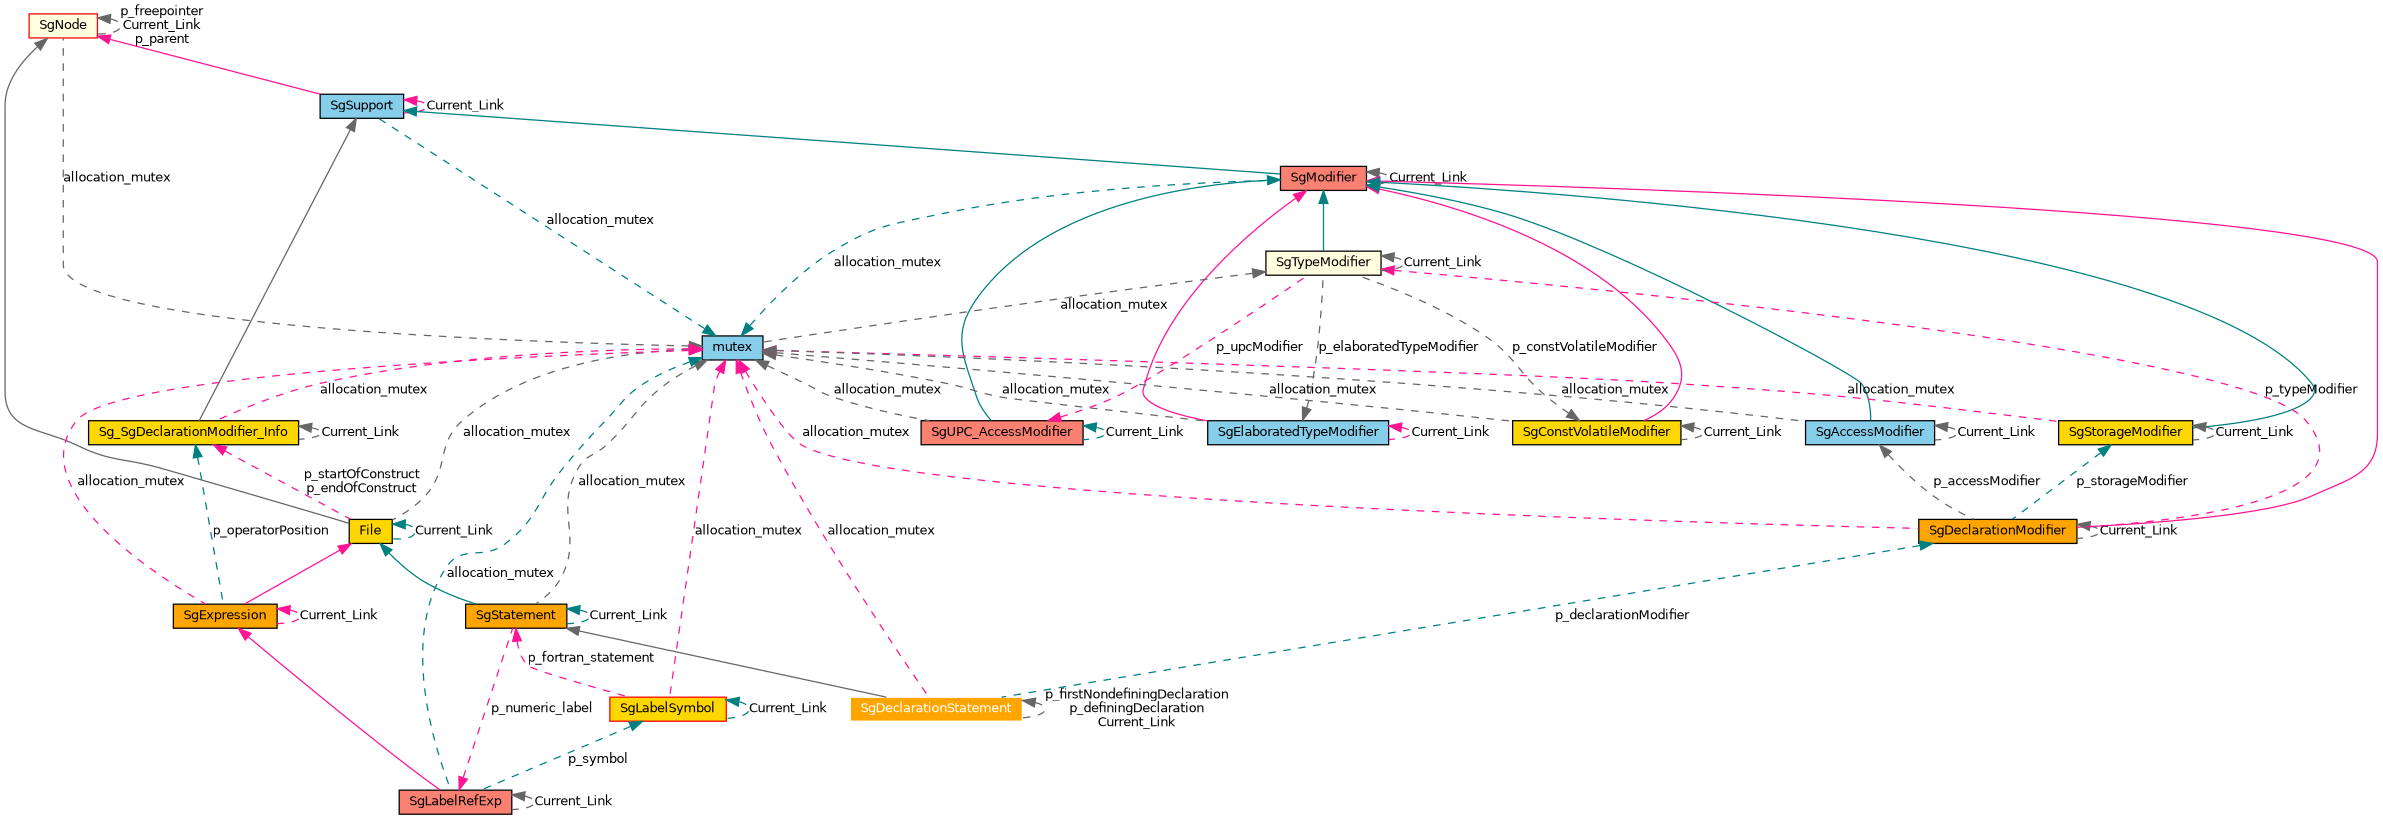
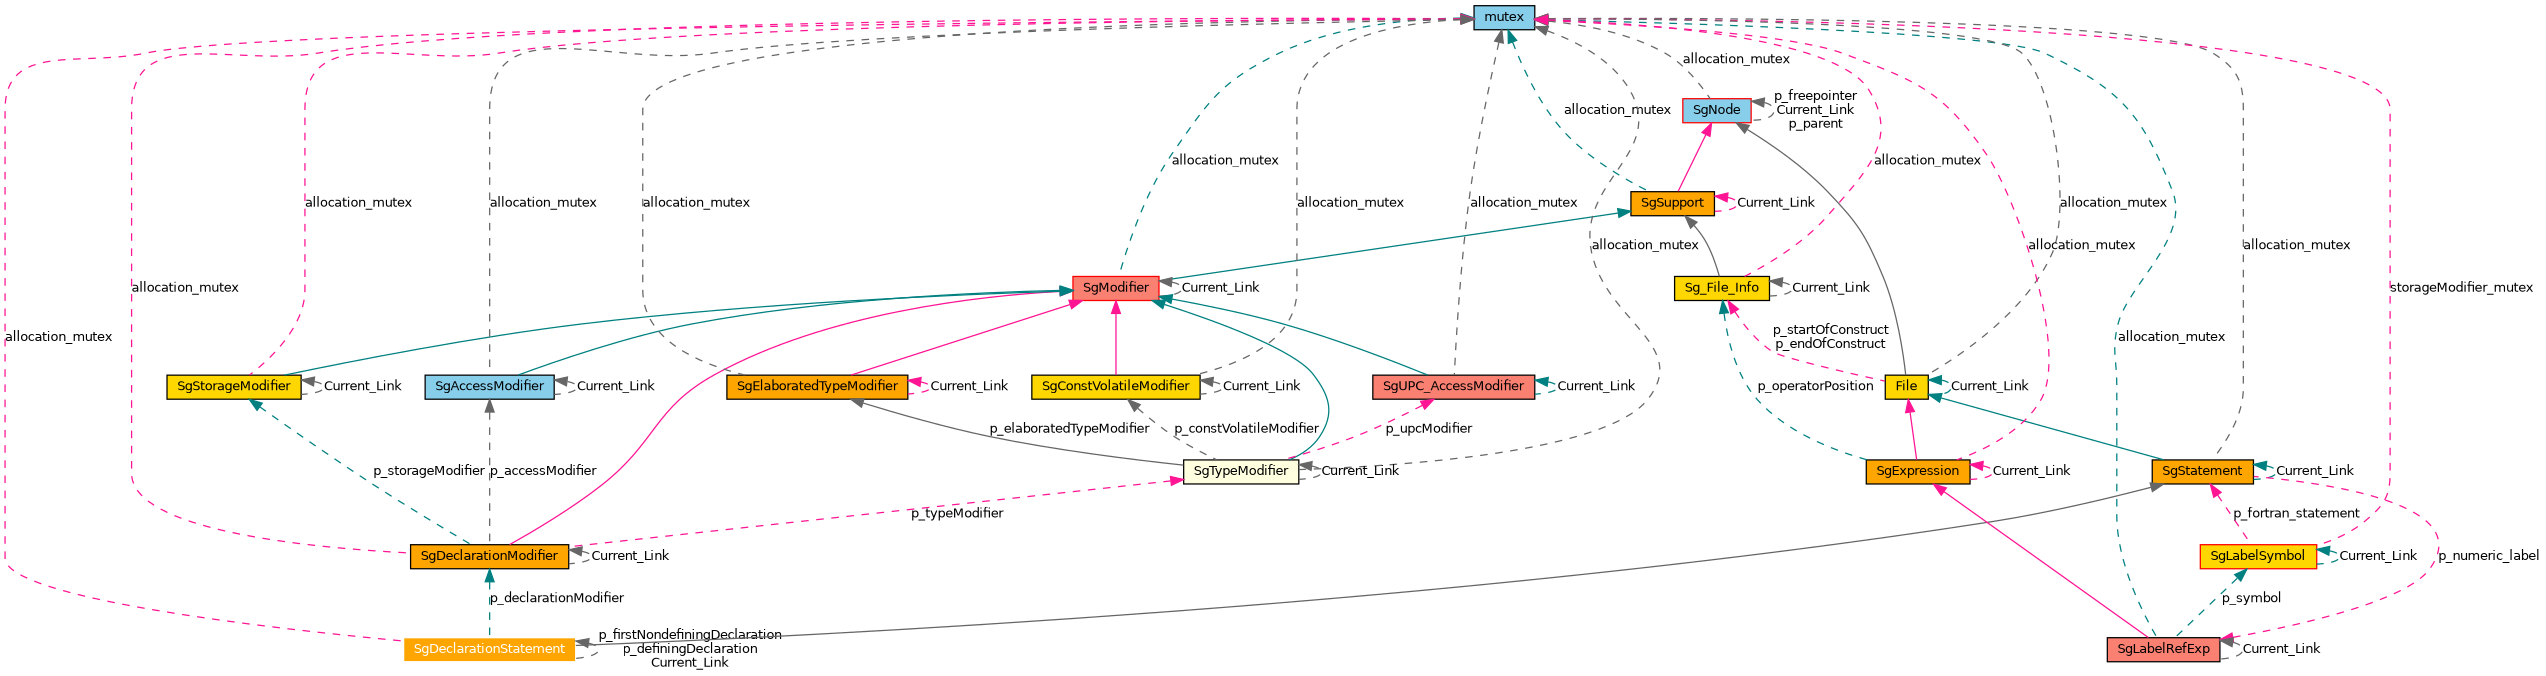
(63, 26) -> (1717, 111)
(362, 106) -> (1673, 204)
(1323, 178) -> (1116, 288)
(1008, 306) -> (1657, 359)
(1318, 342) -> (1022, 443)
(194, 433) -> (1722, 288)
(1298, 433) -> (817, 387)
(748, 531) -> (2462, 288)
